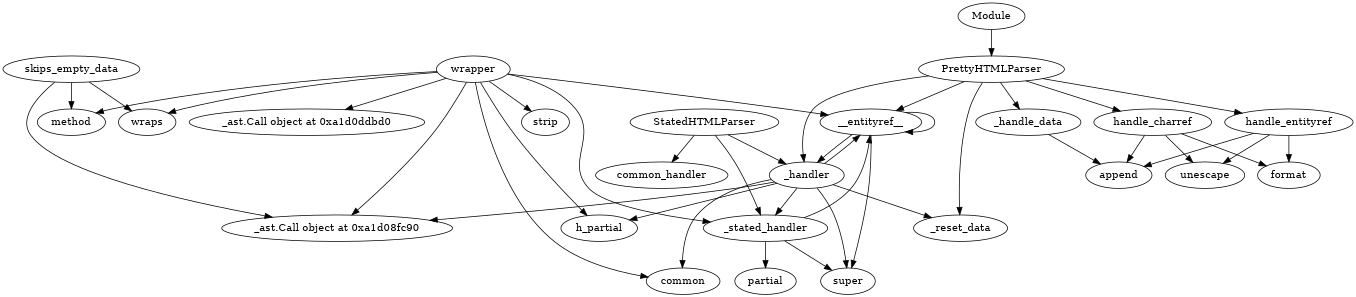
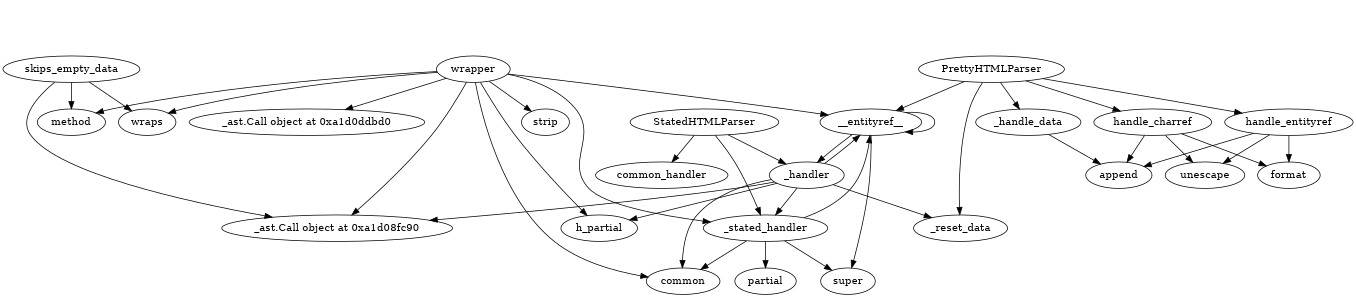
(992, 16) -> none
(846, 92) -> none
(837, 222) -> none
none -> (727, 253)
